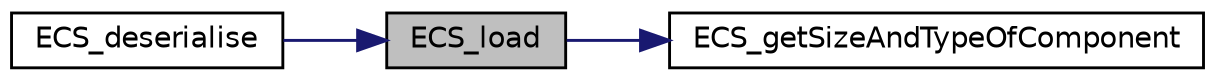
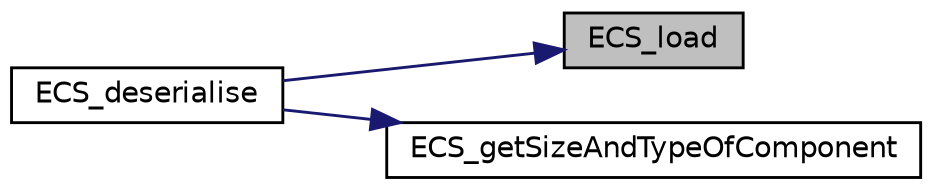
(604, 40) -> (327, 115)
